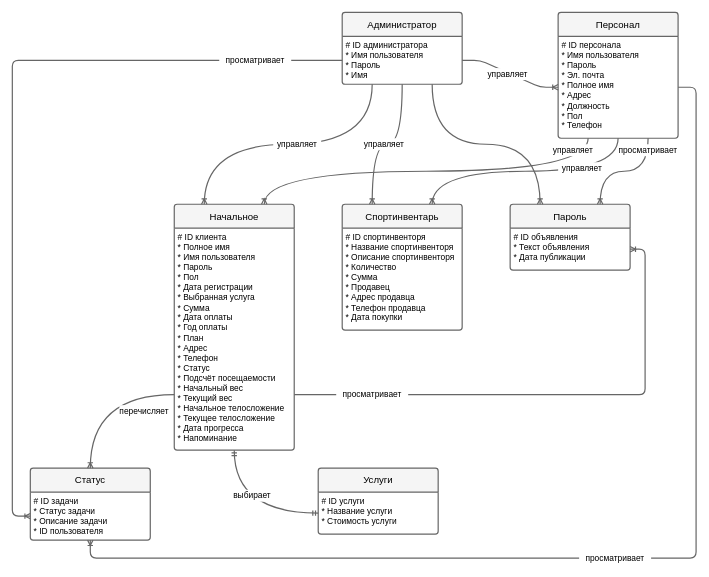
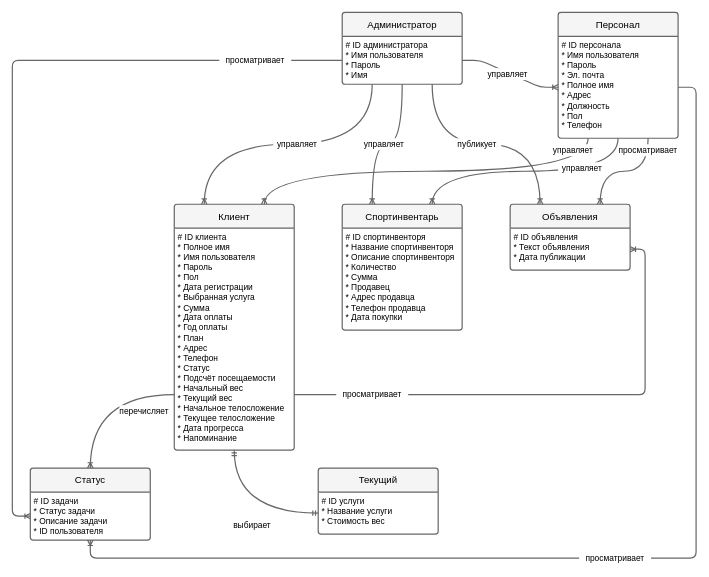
none -> (477, 144)
(234, 216) -> (234, 216)
(570, 216) -> (570, 216)
(378, 480) -> (378, 480)
(252, 496) -> (252, 526)
(356, 509) -> (354, 509)
